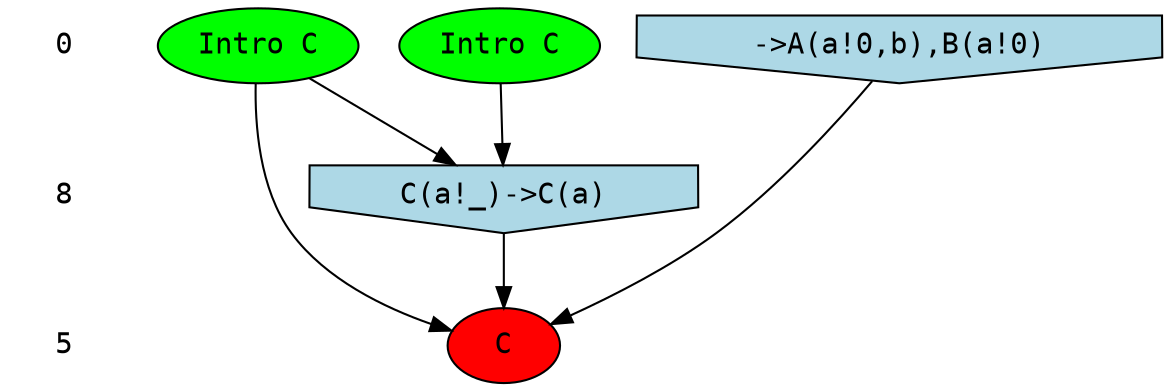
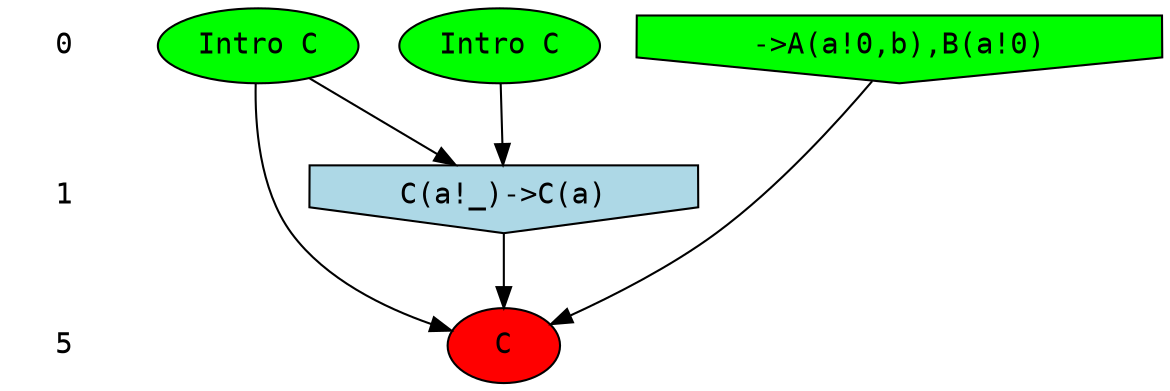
(899, 46) -> (899, 46)
(65, 196) -> (65, 196)
